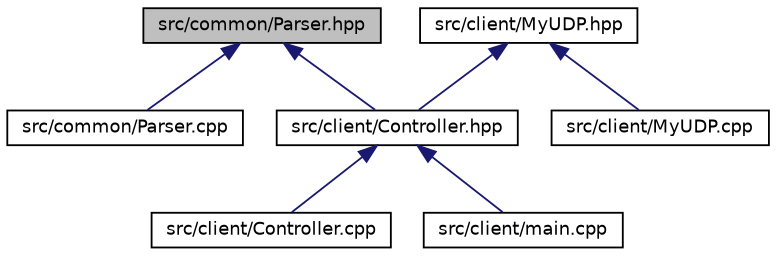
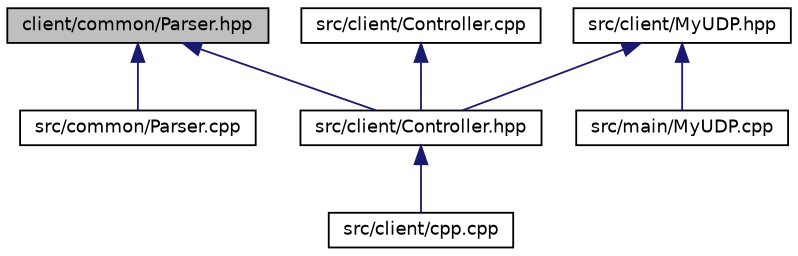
(262, 26) -> (138, 26)
(660, 128) -> (682, 128)
(327, 185) -> (421, 86)
(523, 230) -> (421, 230)
